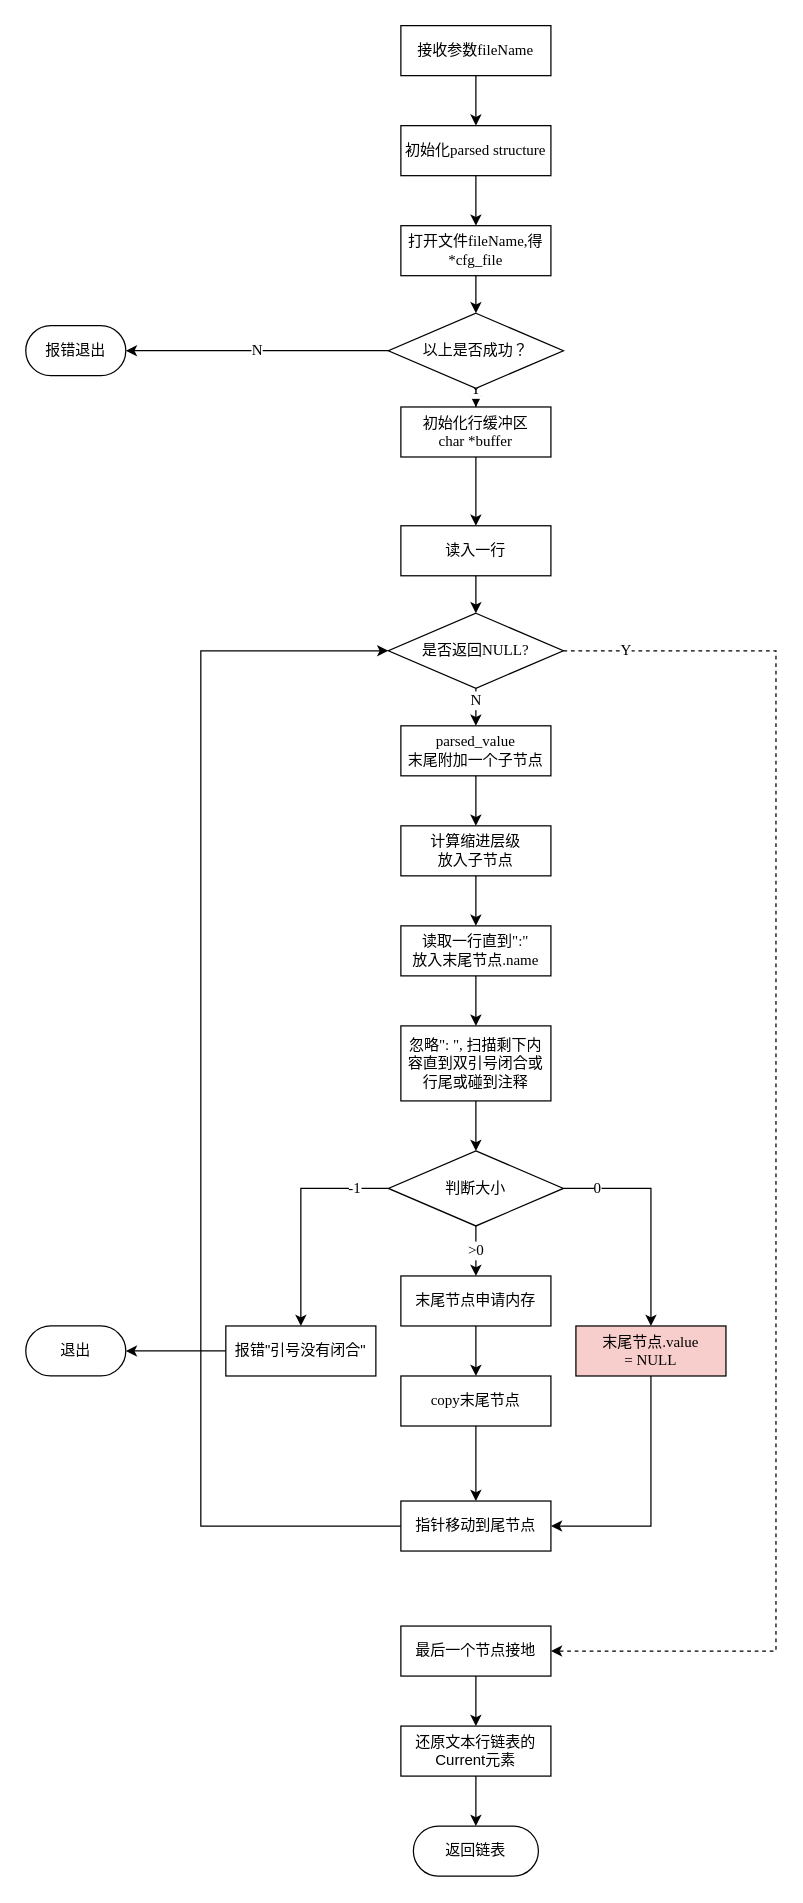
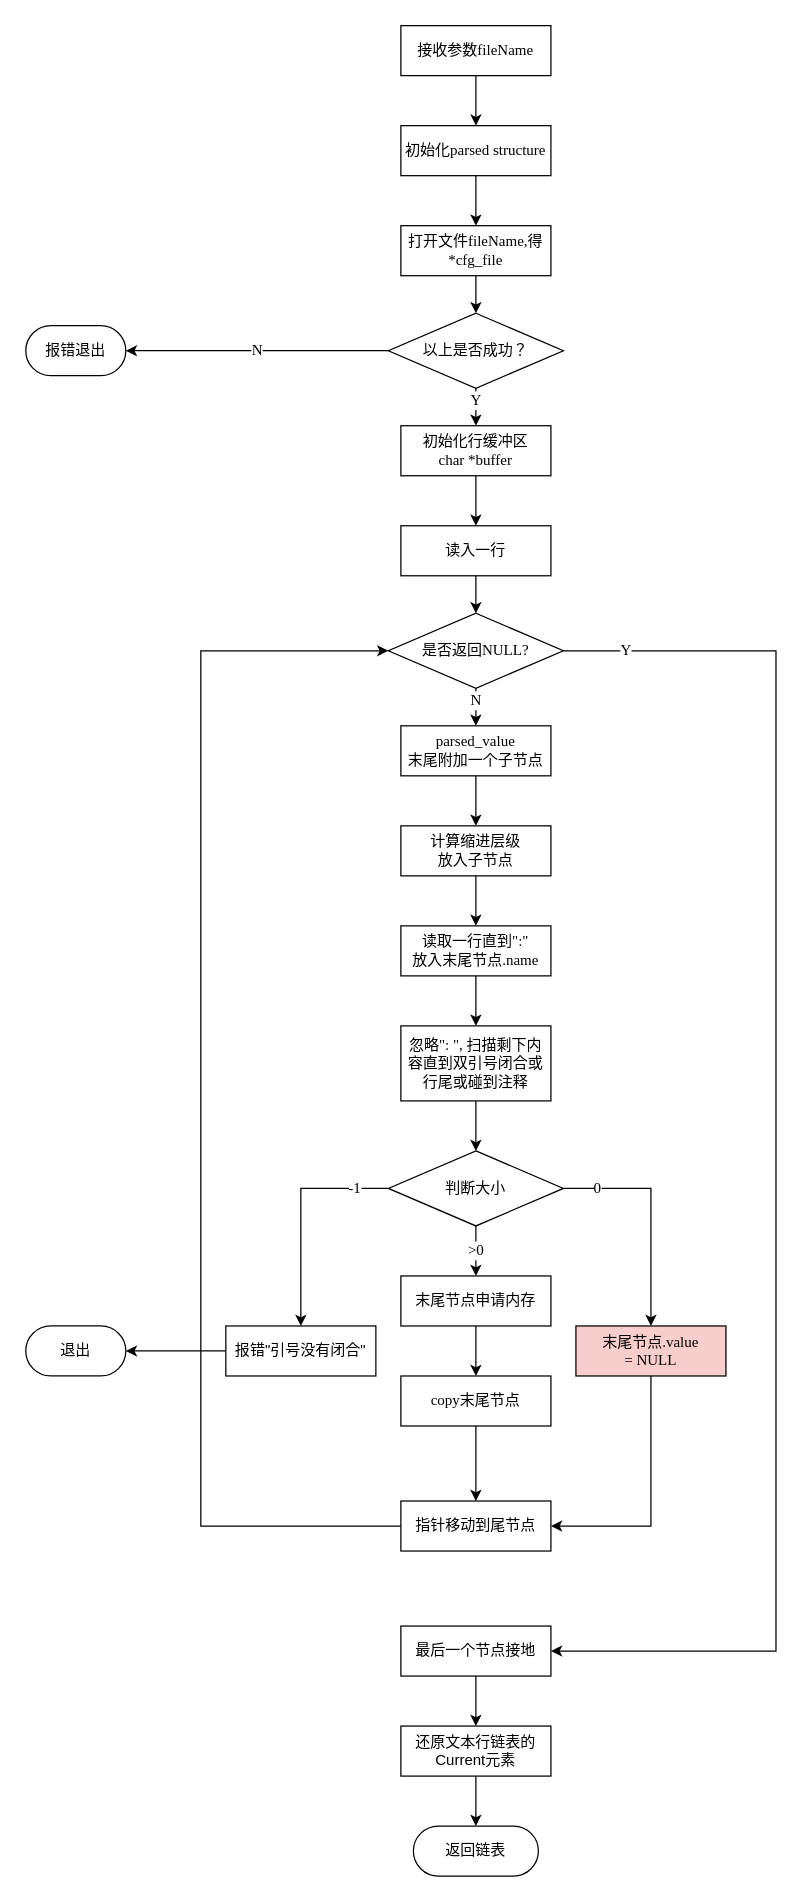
(476, 432) -> (476, 451)
(776, 1187) -> (776, 1187)
